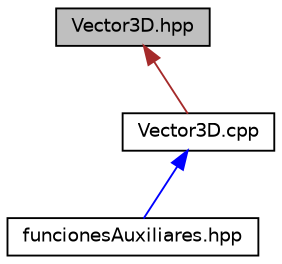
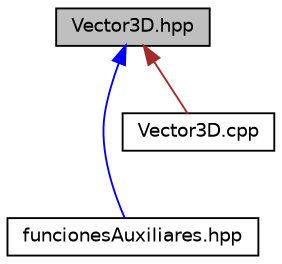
(160, 193) -> (104, 141)
